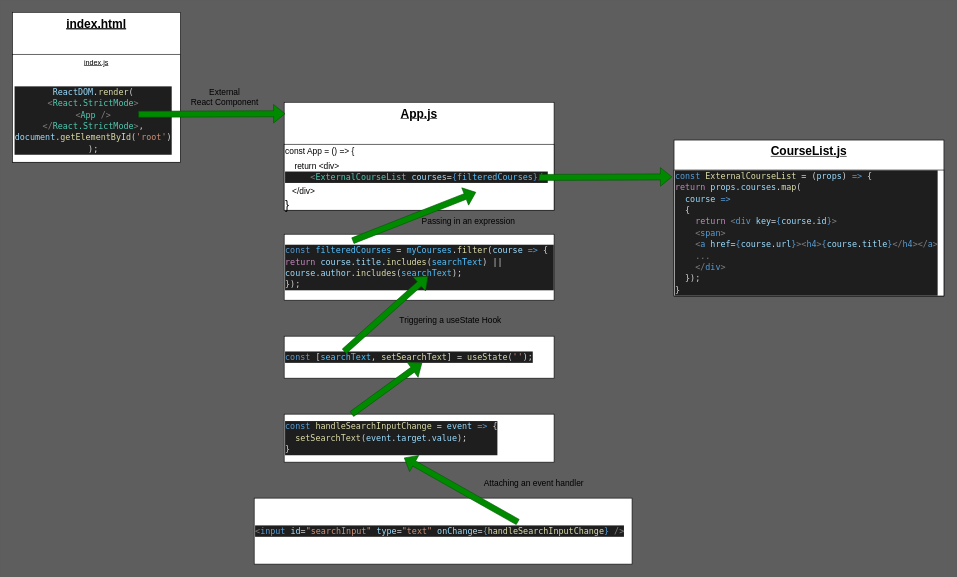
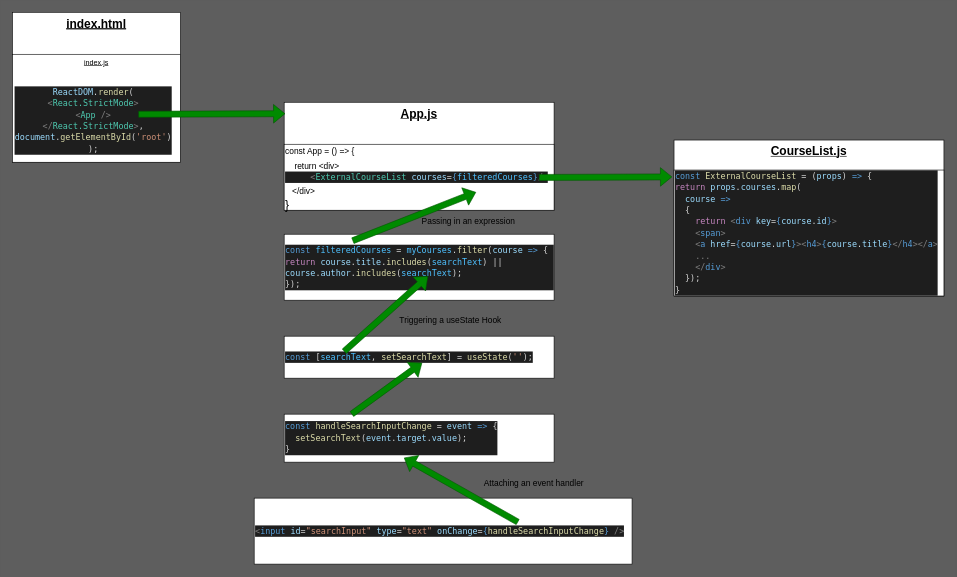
(225, 97) -> none
